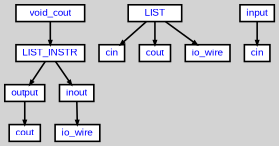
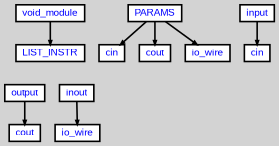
(50, 13) -> (50, 13)
(155, 13) -> (155, 13)
(39, 71) -> none
(62, 71) -> none
